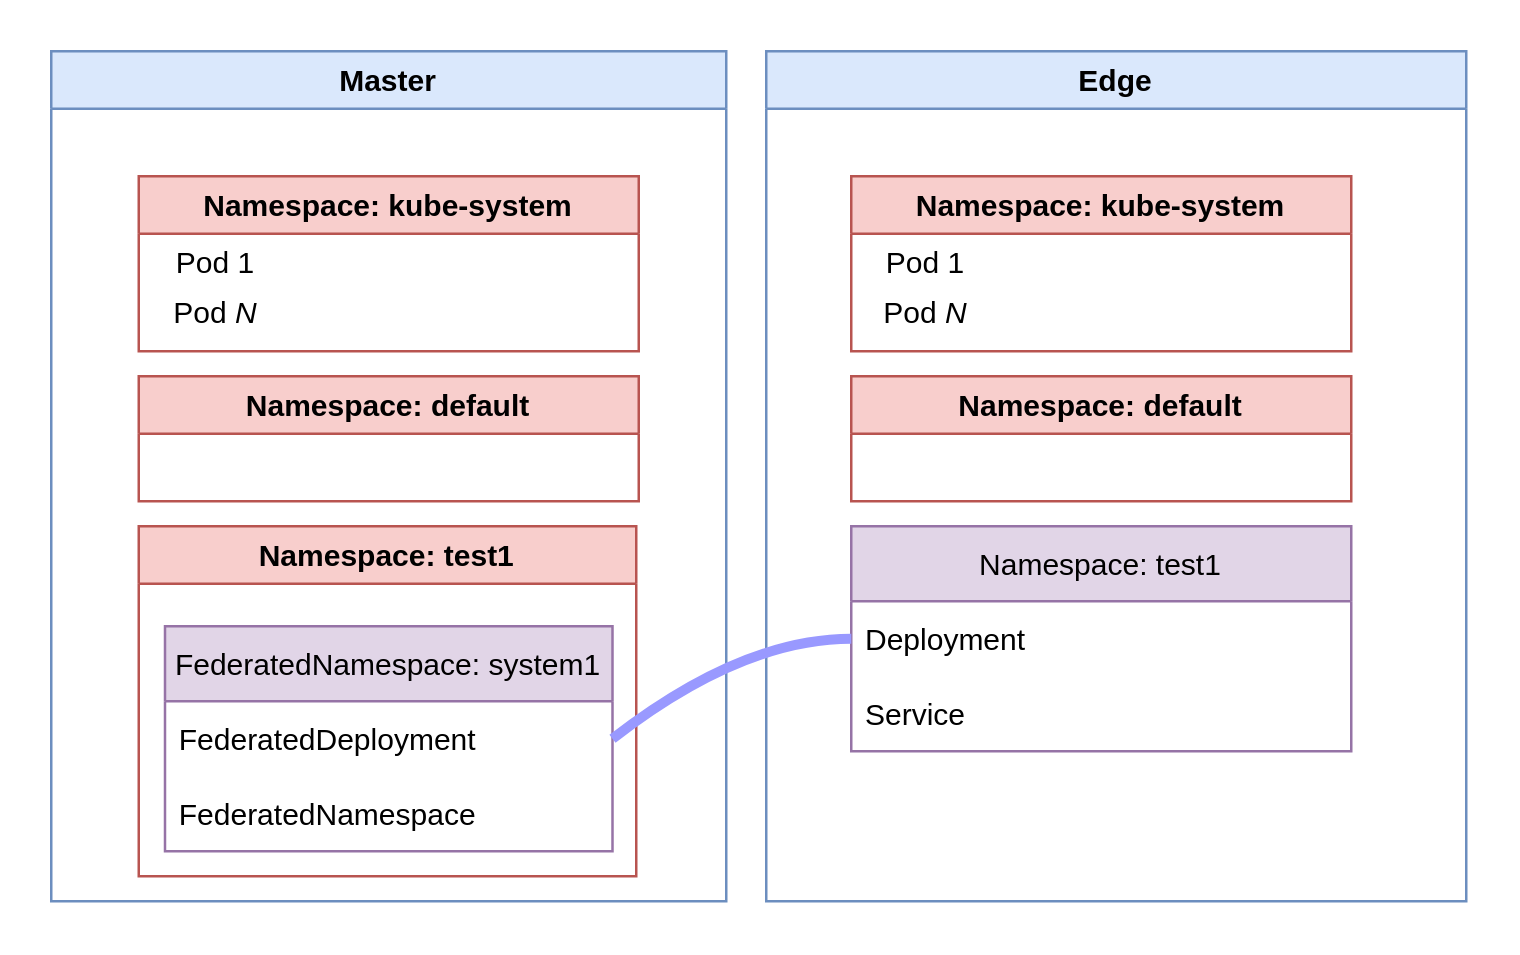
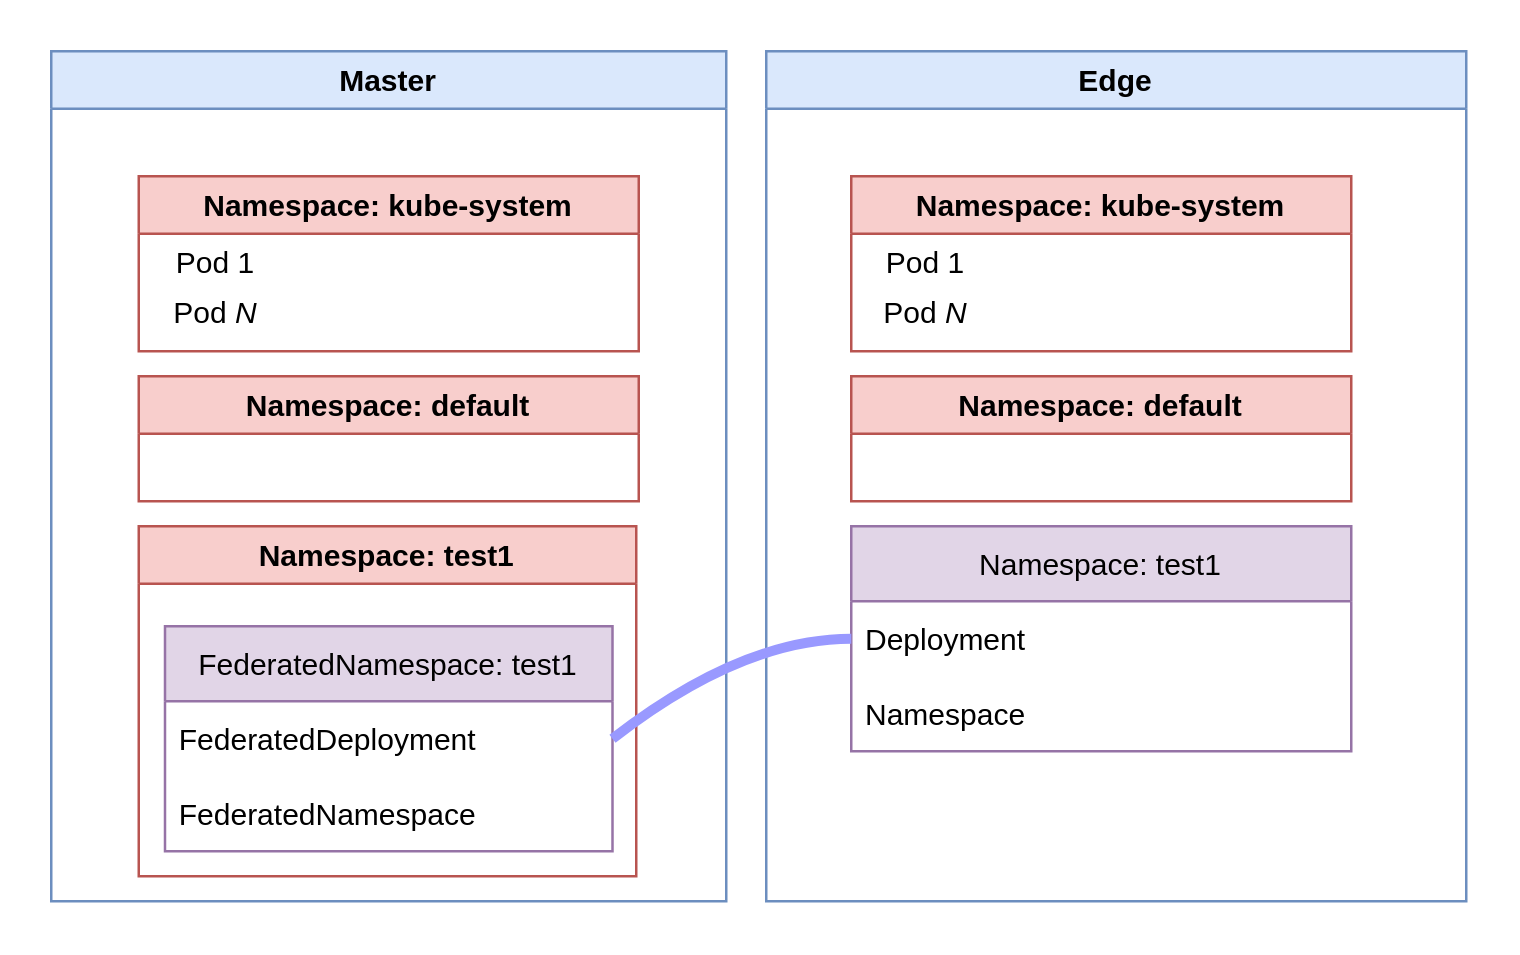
(388, 665) -> (388, 665)
(920, 715) -> (941, 715)
